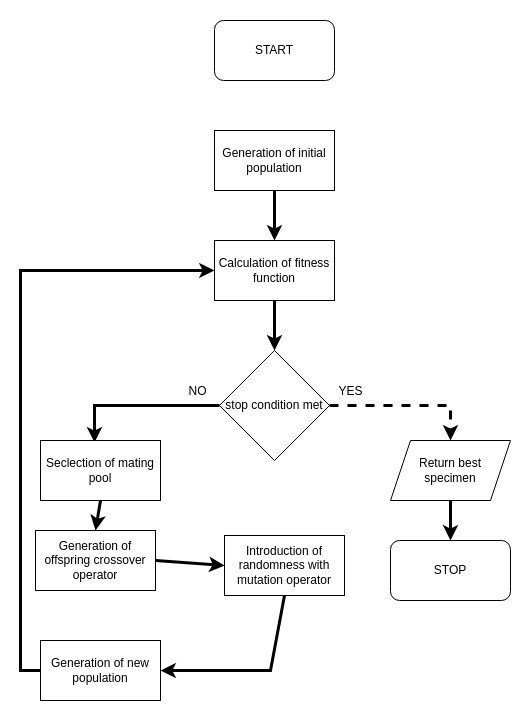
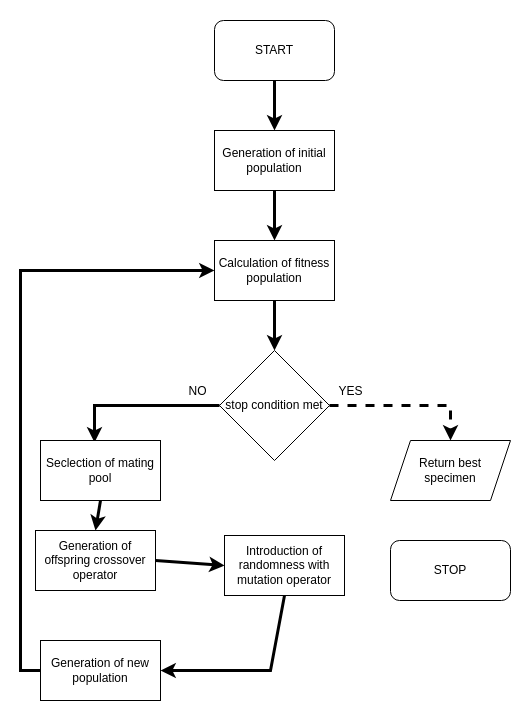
none -> (275, 100)
(275, 271) -> (275, 271)
(451, 515) -> none
